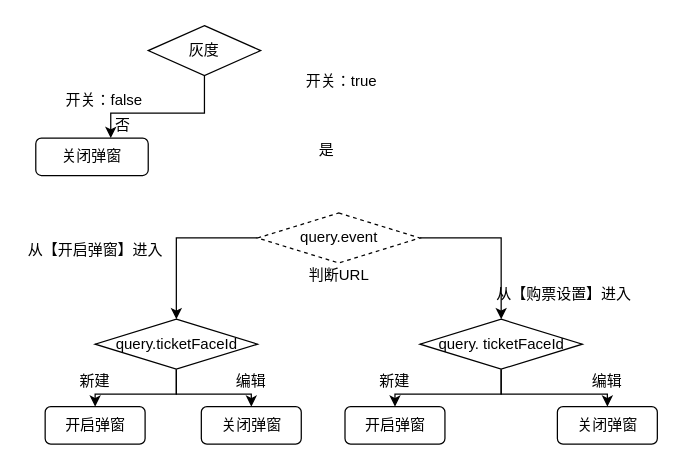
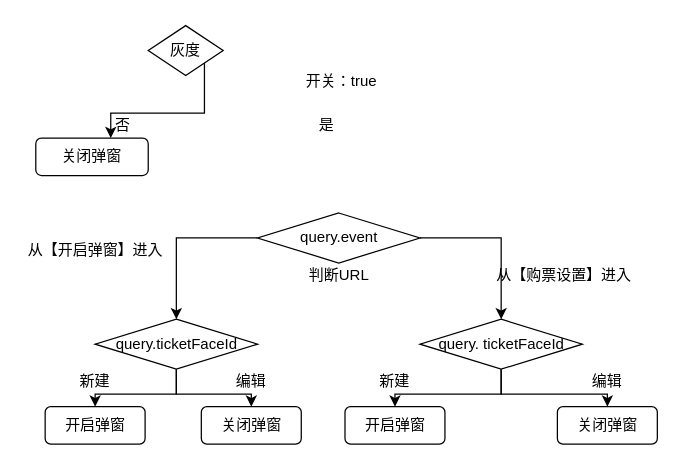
(204, 51) -> (186, 51)
(104, 101) -> none
(326, 151) -> (326, 126)
(339, 238) -> (339, 238)
(564, 294) -> (564, 276)
